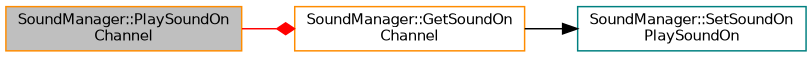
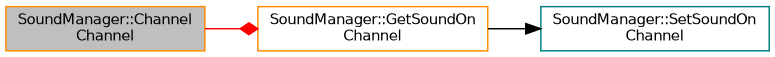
(124, 29) -> (105, 29)
(692, 29) -> (655, 29)
